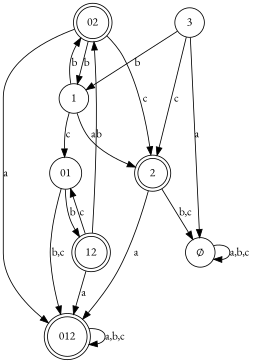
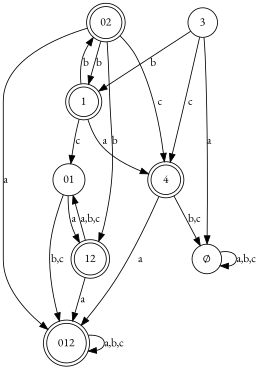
(74, 98) -> (84, 102)
(96, 137) -> (112, 138)
(153, 173) -> (166, 180)
(73, 212) -> (74, 219)
(82, 212) -> (91, 219)
